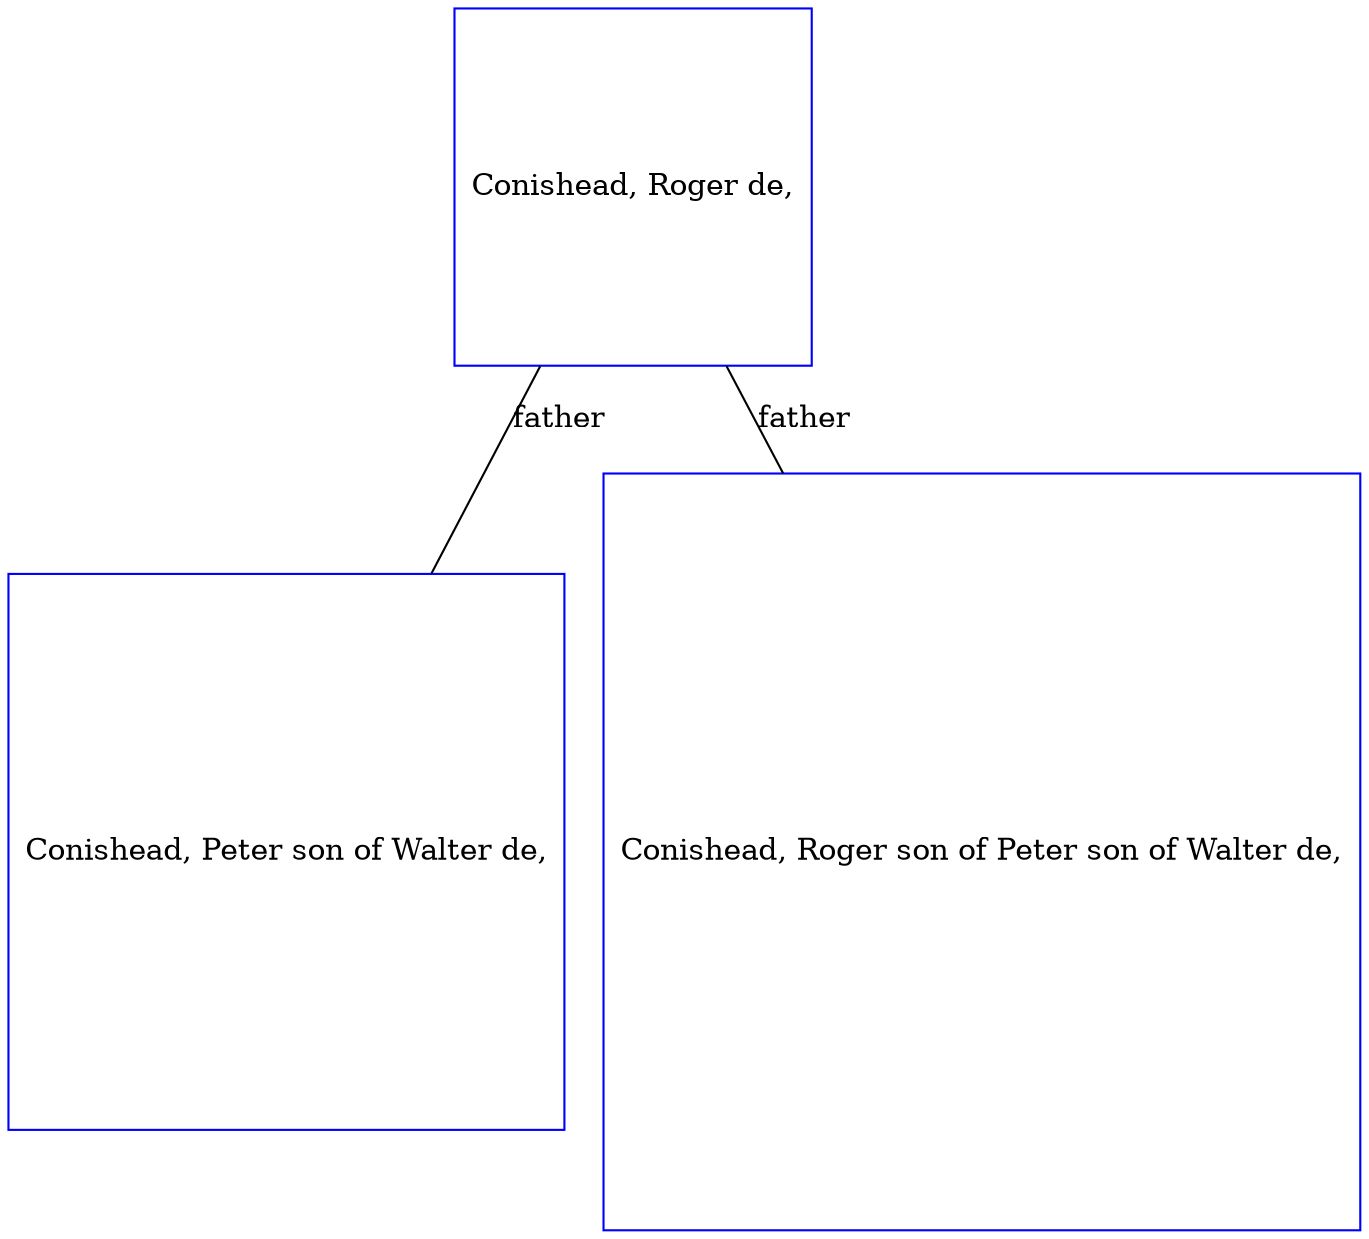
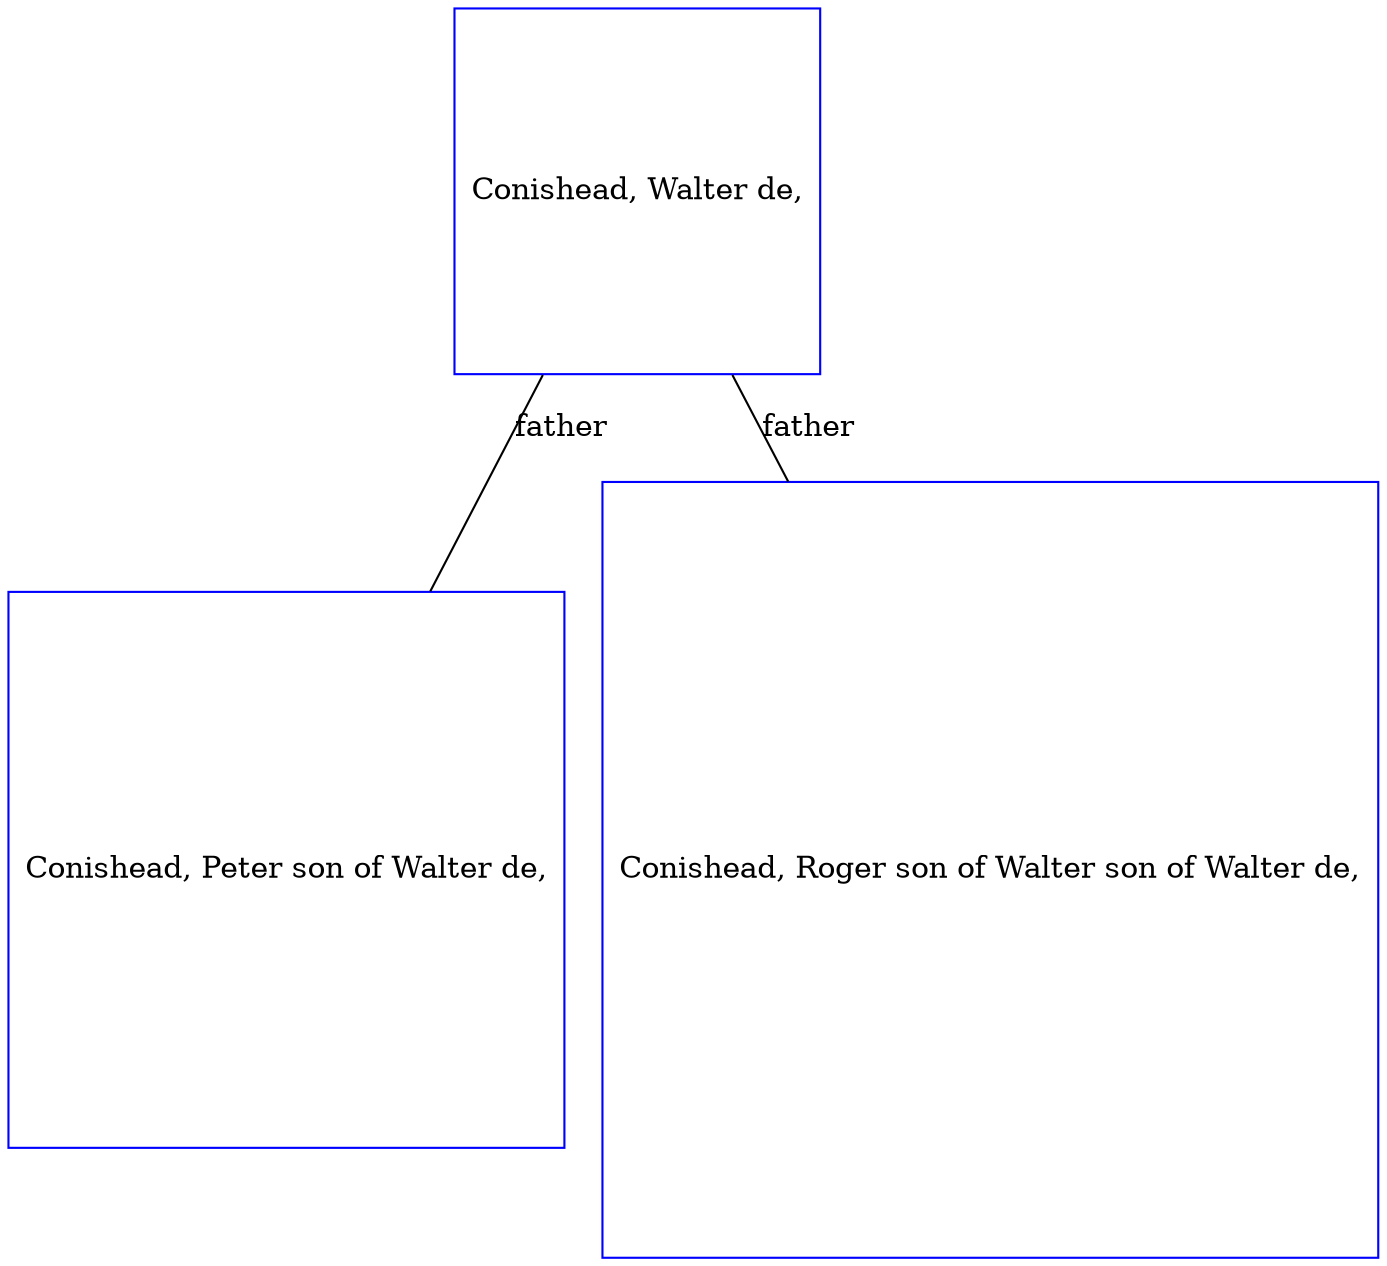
(633, 187) -> (637, 191)
(982, 852) -> (990, 870)
